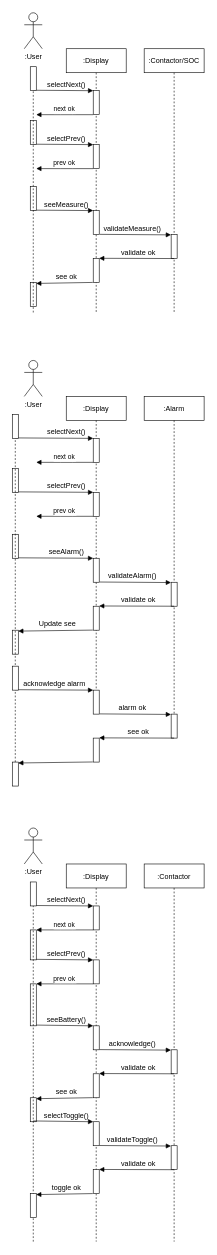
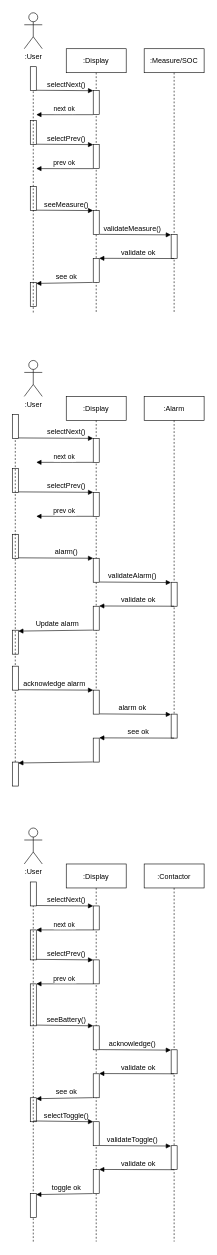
(174, 61) -> (174, 61)
(67, 552) -> (67, 552)
(58, 624) -> (58, 624)
